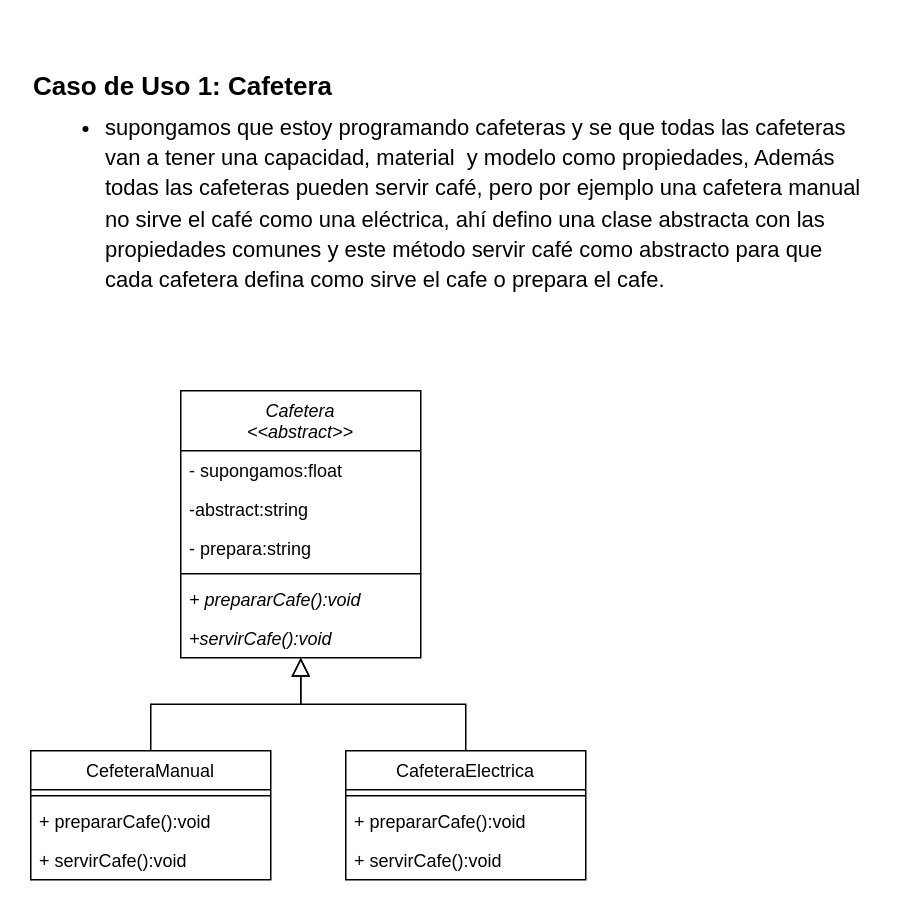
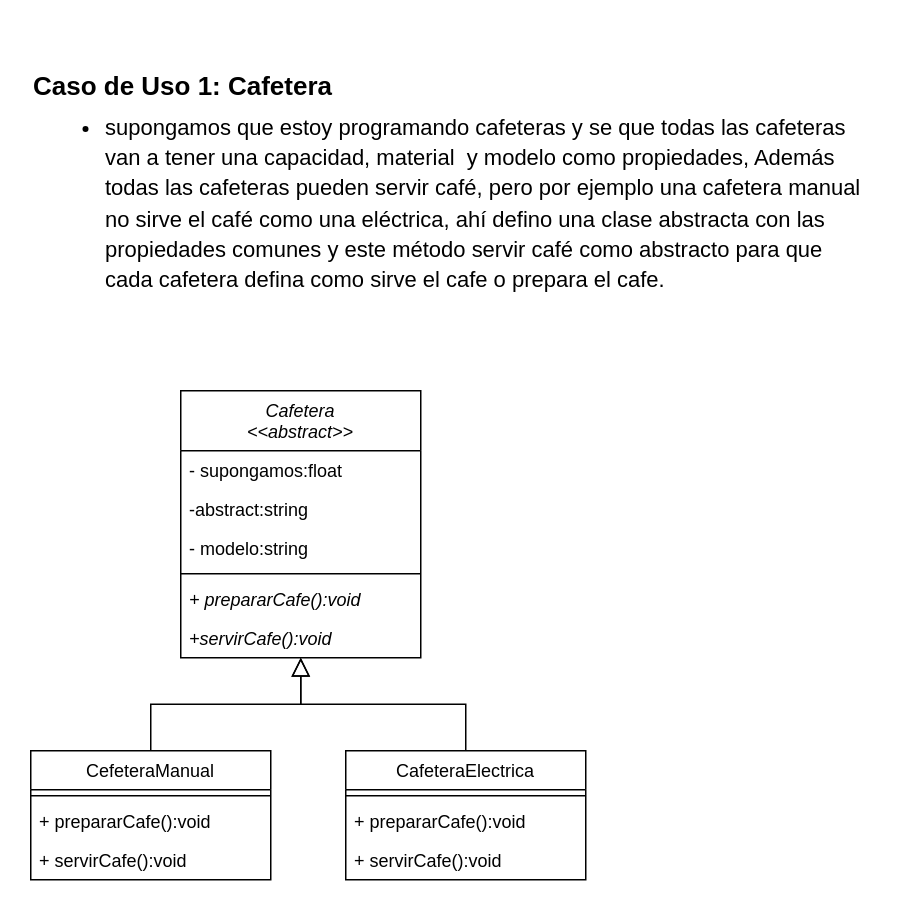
(263, 549) -> (255, 549)
